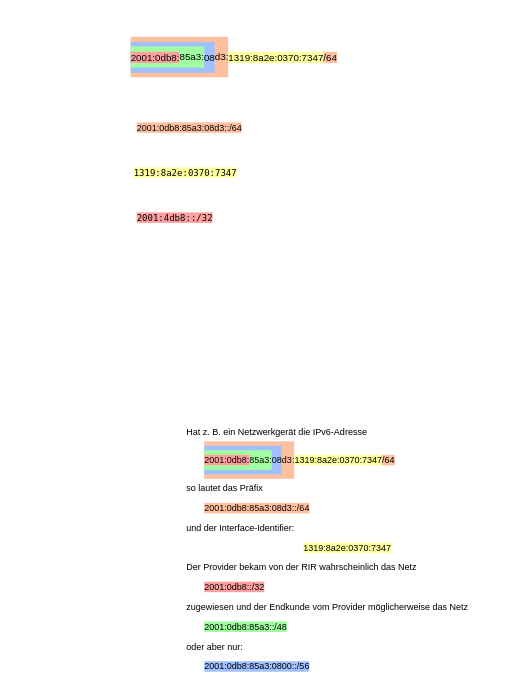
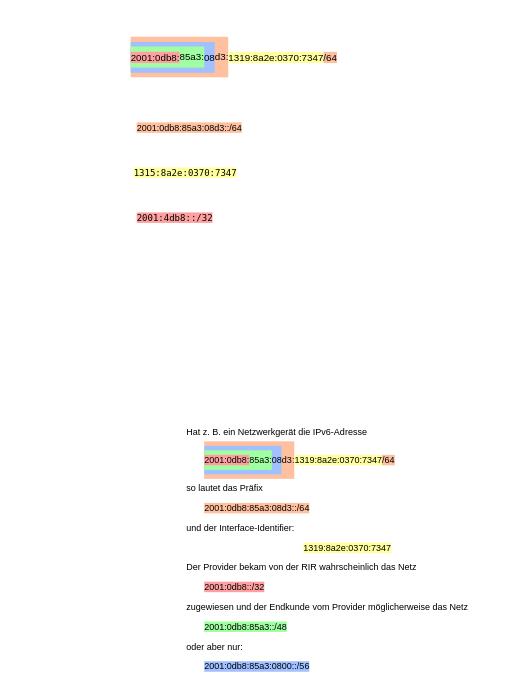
(61, 154) -> (61, 154)
